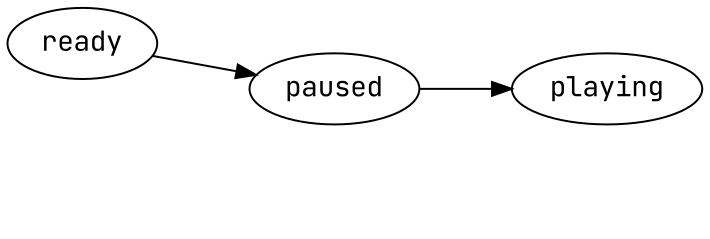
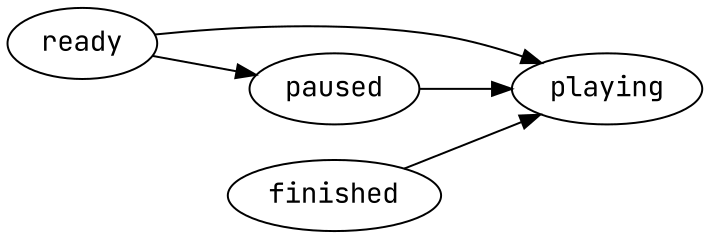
none -> (340, 27)
none -> (334, 196)
